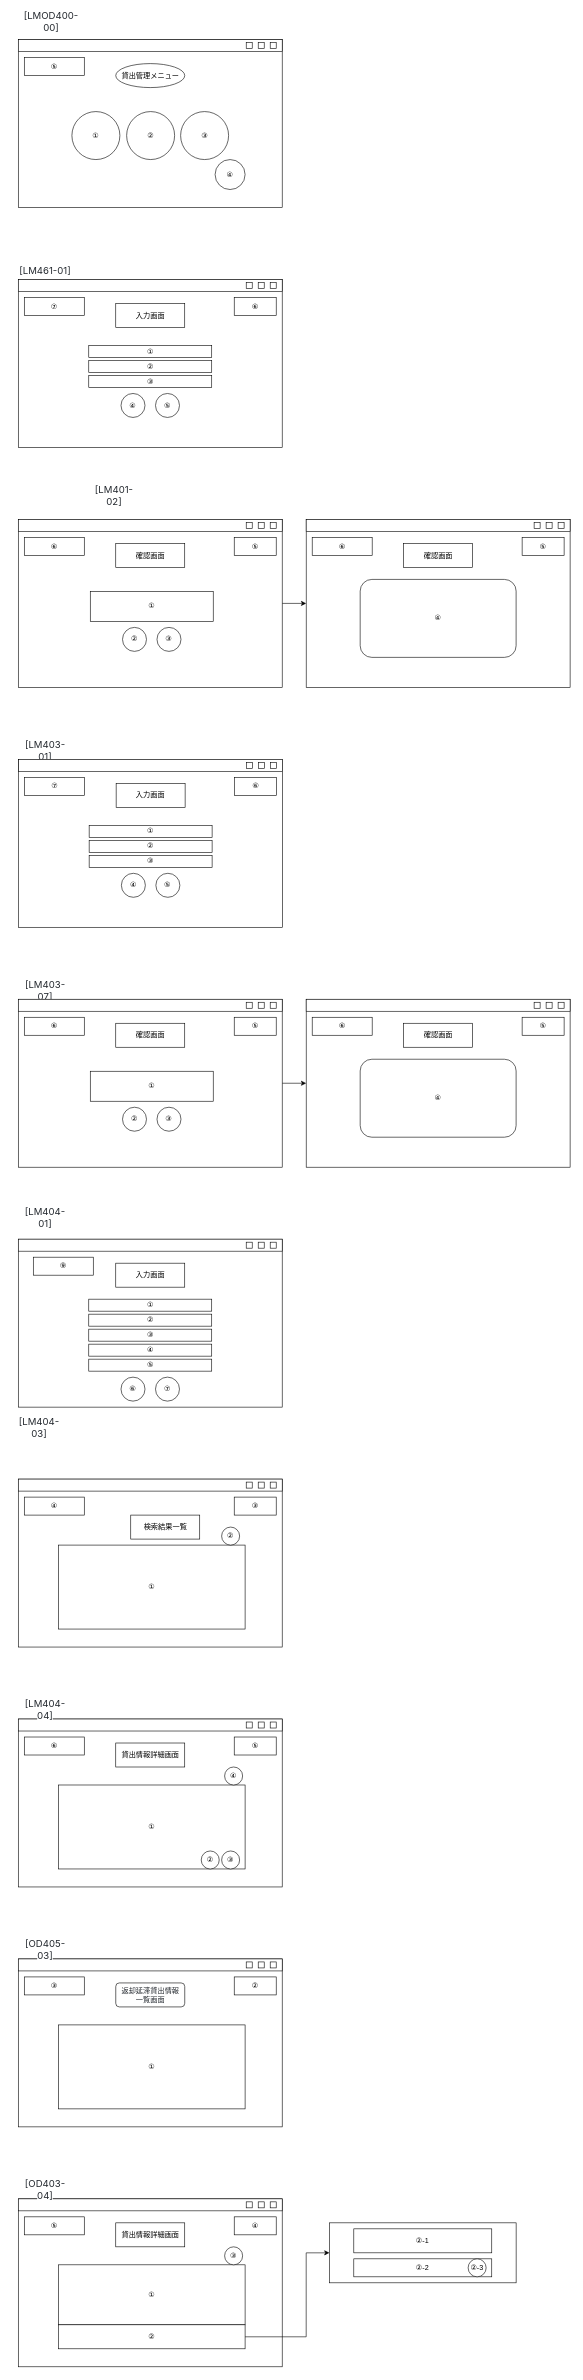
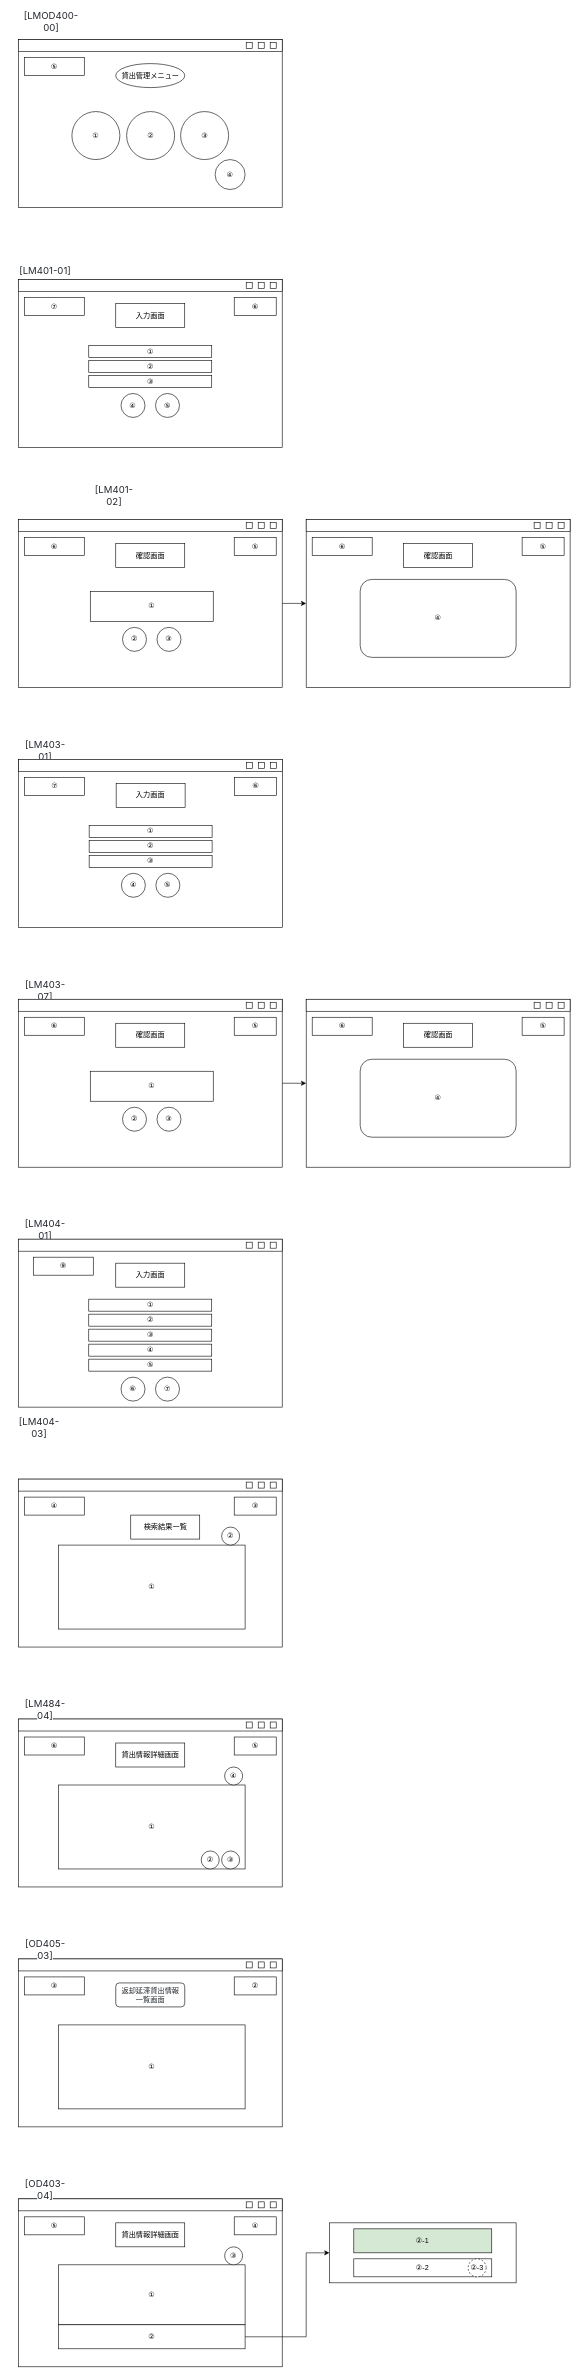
(45, 270) -> (45, 270)
(45, 1218) -> (45, 1230)
(45, 1710) -> (45, 1710)
(423, 2241) -> (423, 2241)
(477, 2268) -> (477, 2268)
